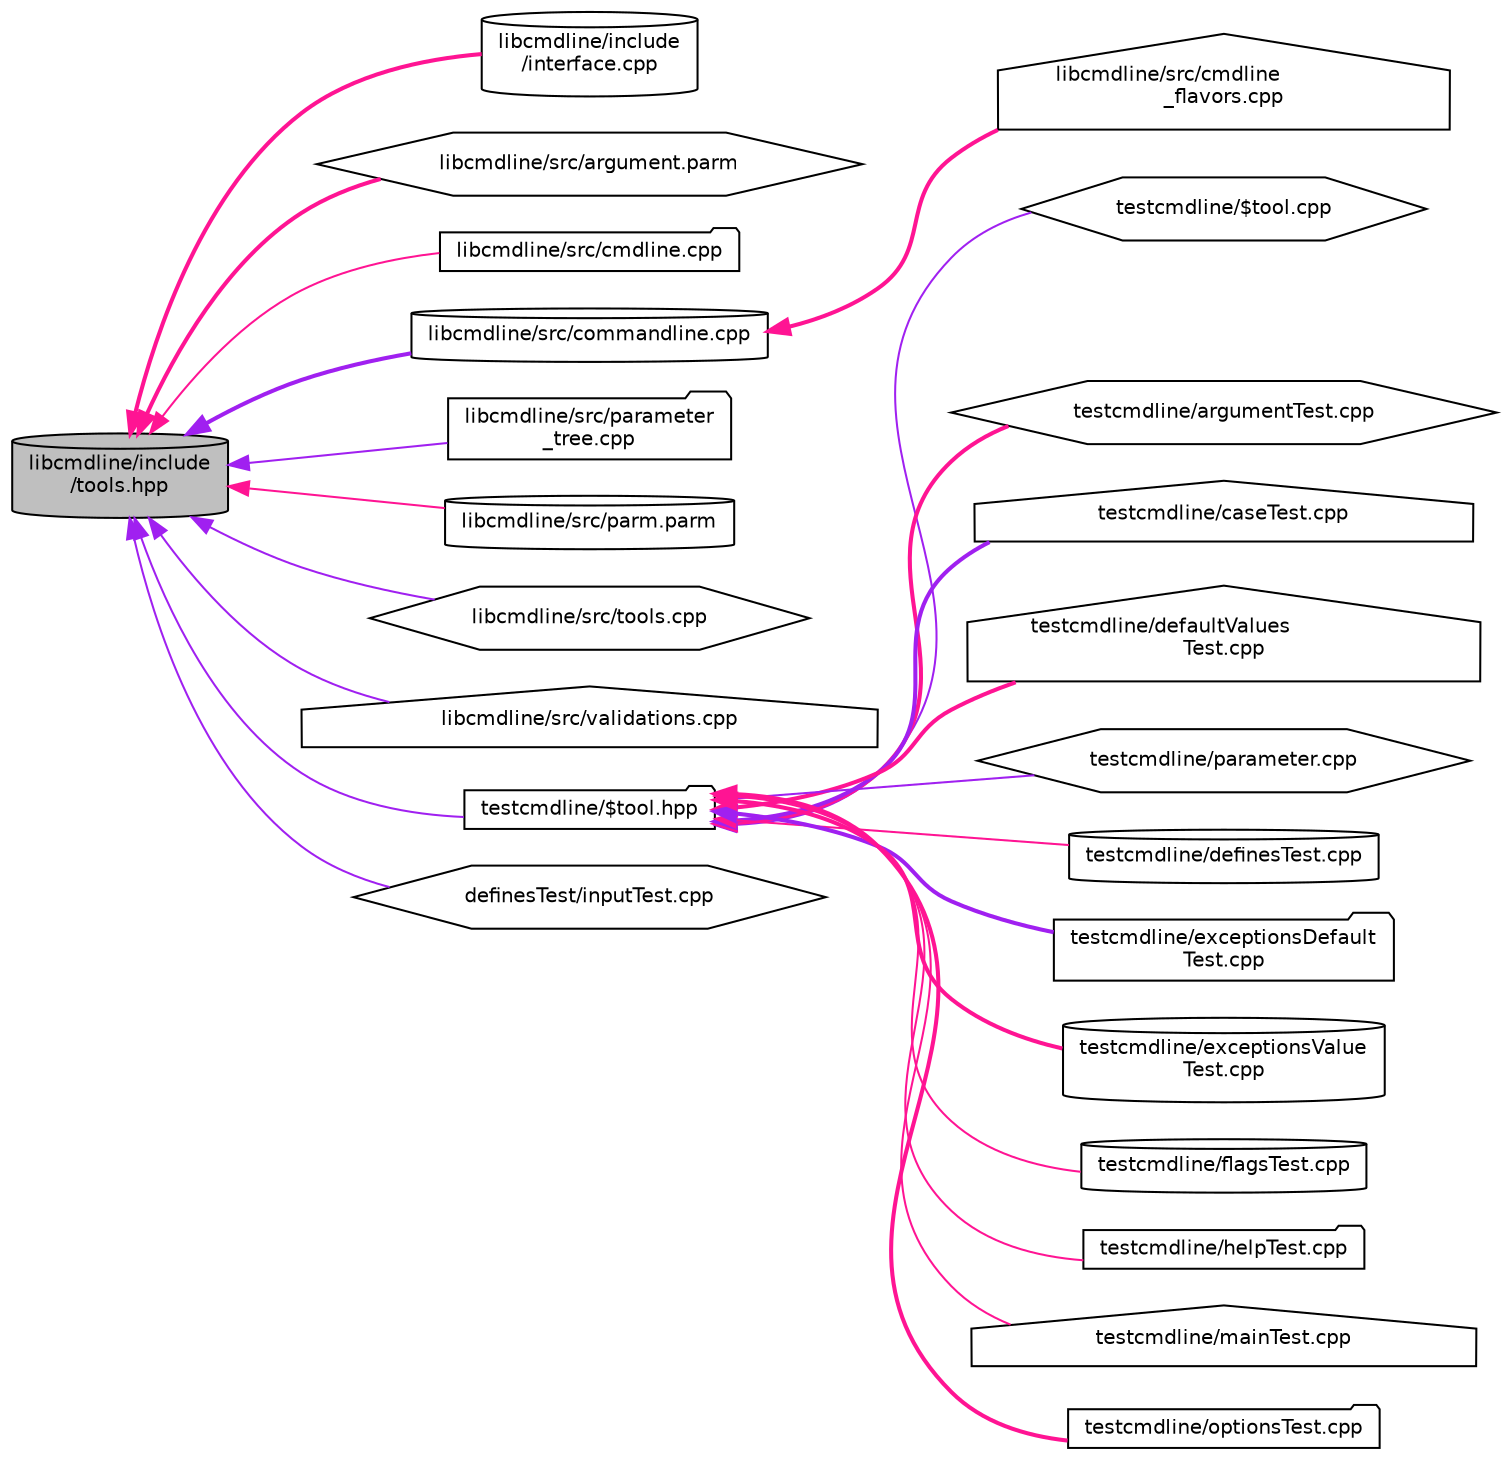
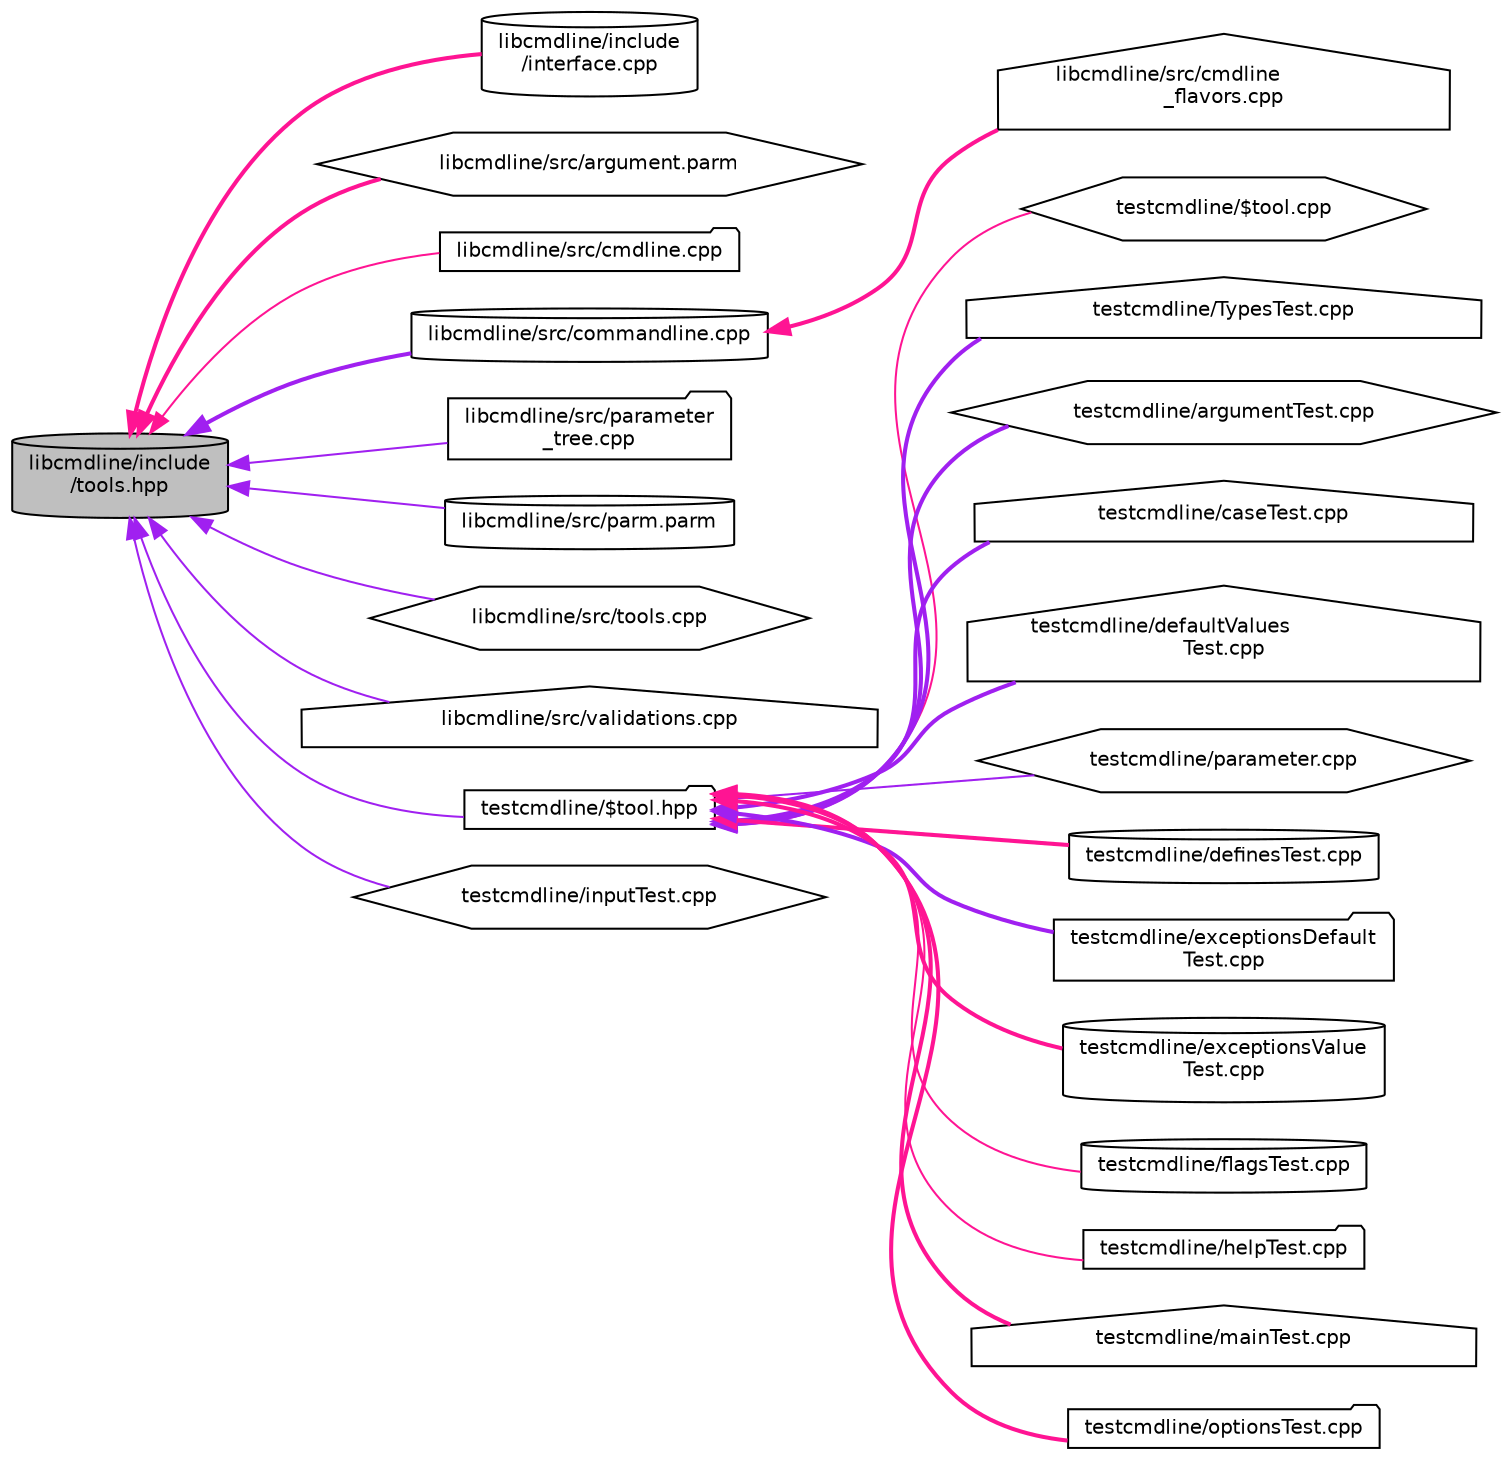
none -> (1224, 311)
(347, 498) -> (347, 498)
(927, 565) -> (899, 429)
(912, 591) -> (920, 660)
(921, 735) -> (926, 729)
(902, 833) -> (902, 833)
(590, 897) -> (590, 897)
(924, 1025) -> (924, 1025)
